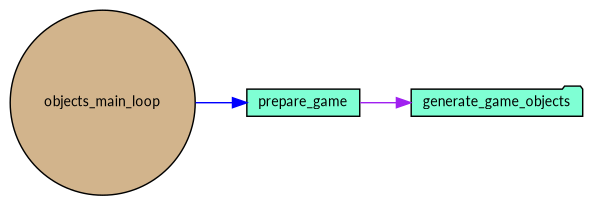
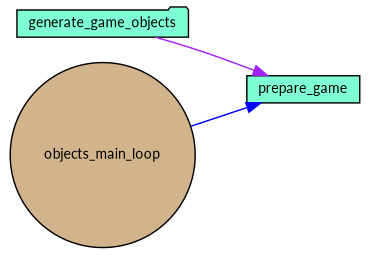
(378, 103) -> (205, 53)
